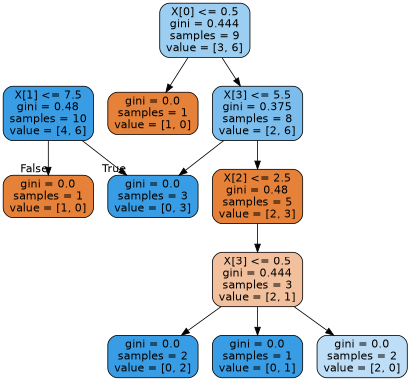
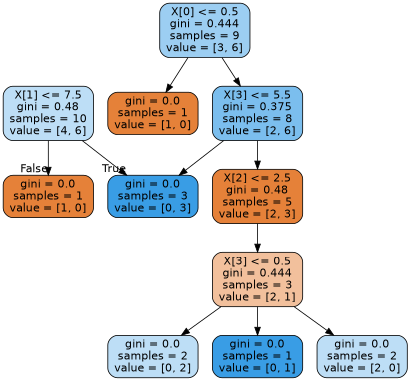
(48, 113) -> (48, 113)
(153, 357) -> (153, 357)
